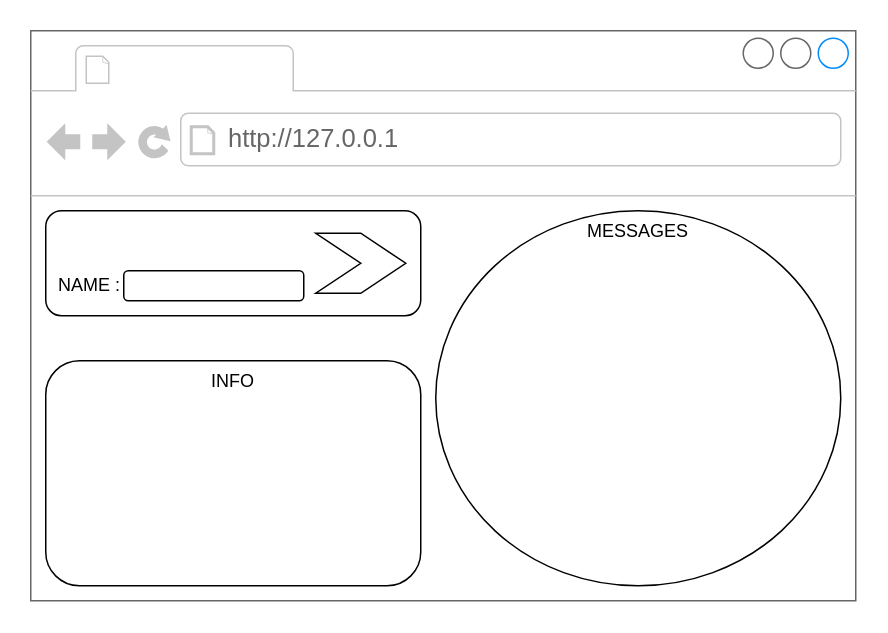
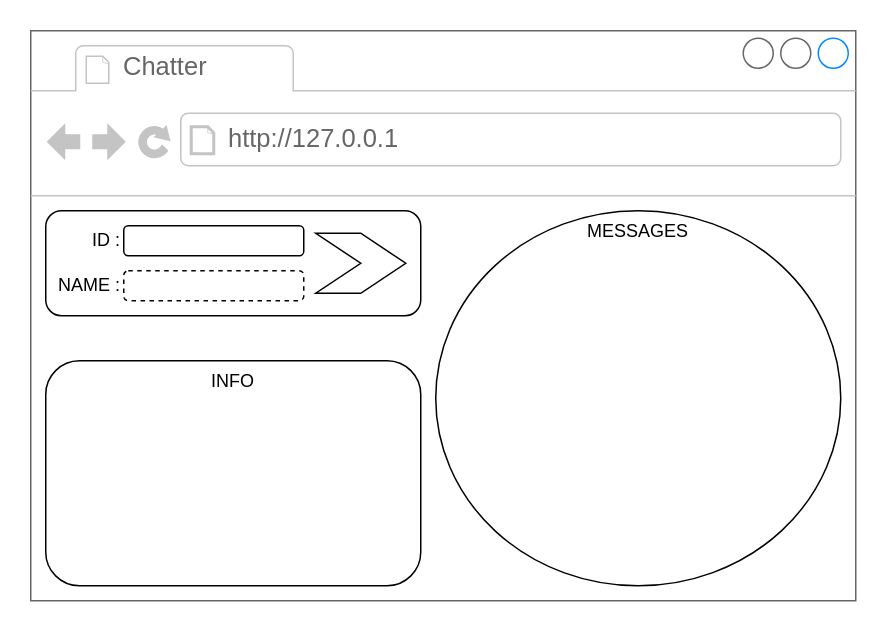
none -> (203, 68)
none -> (214, 241)
(214, 286) -> (214, 286)
